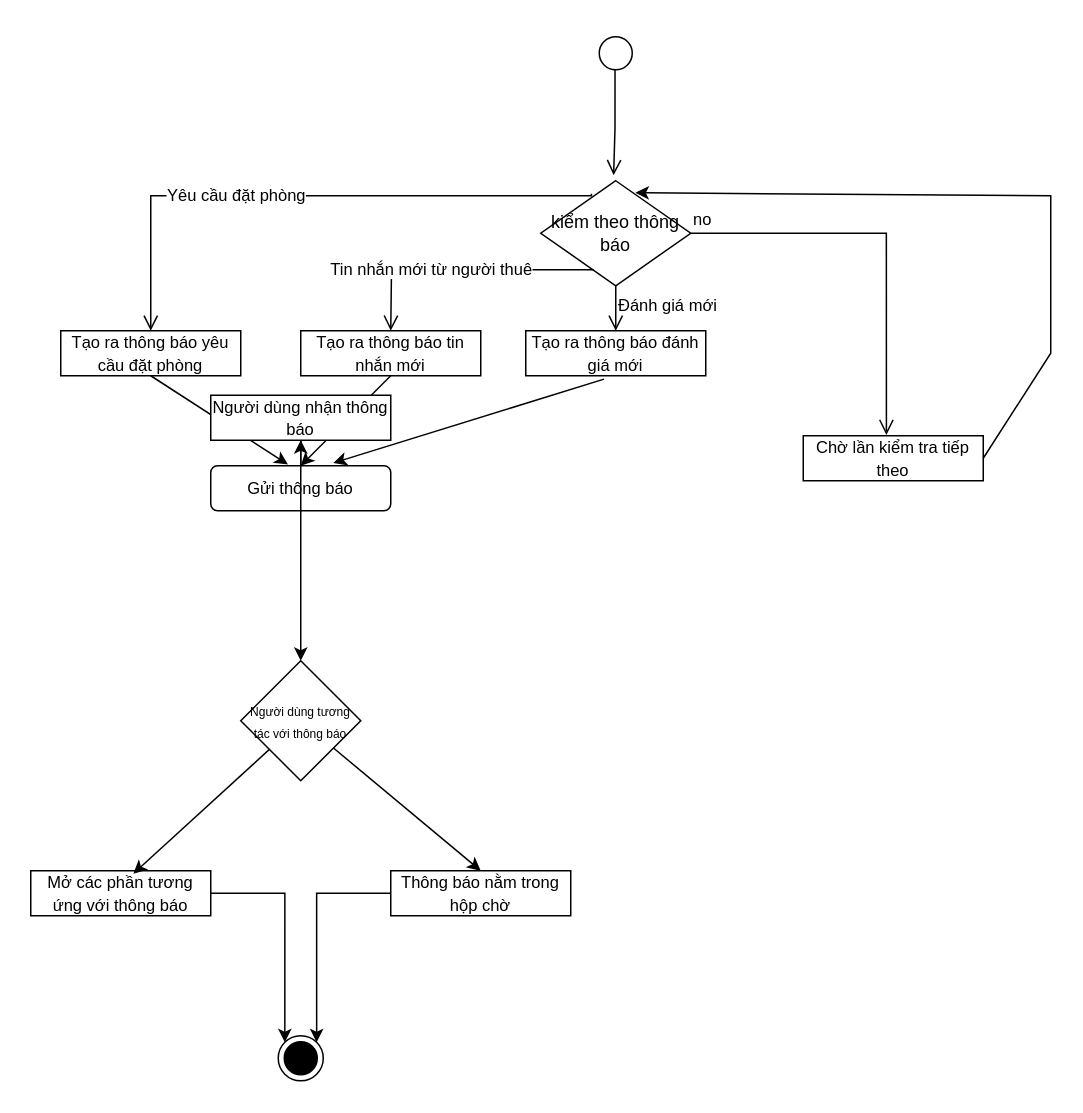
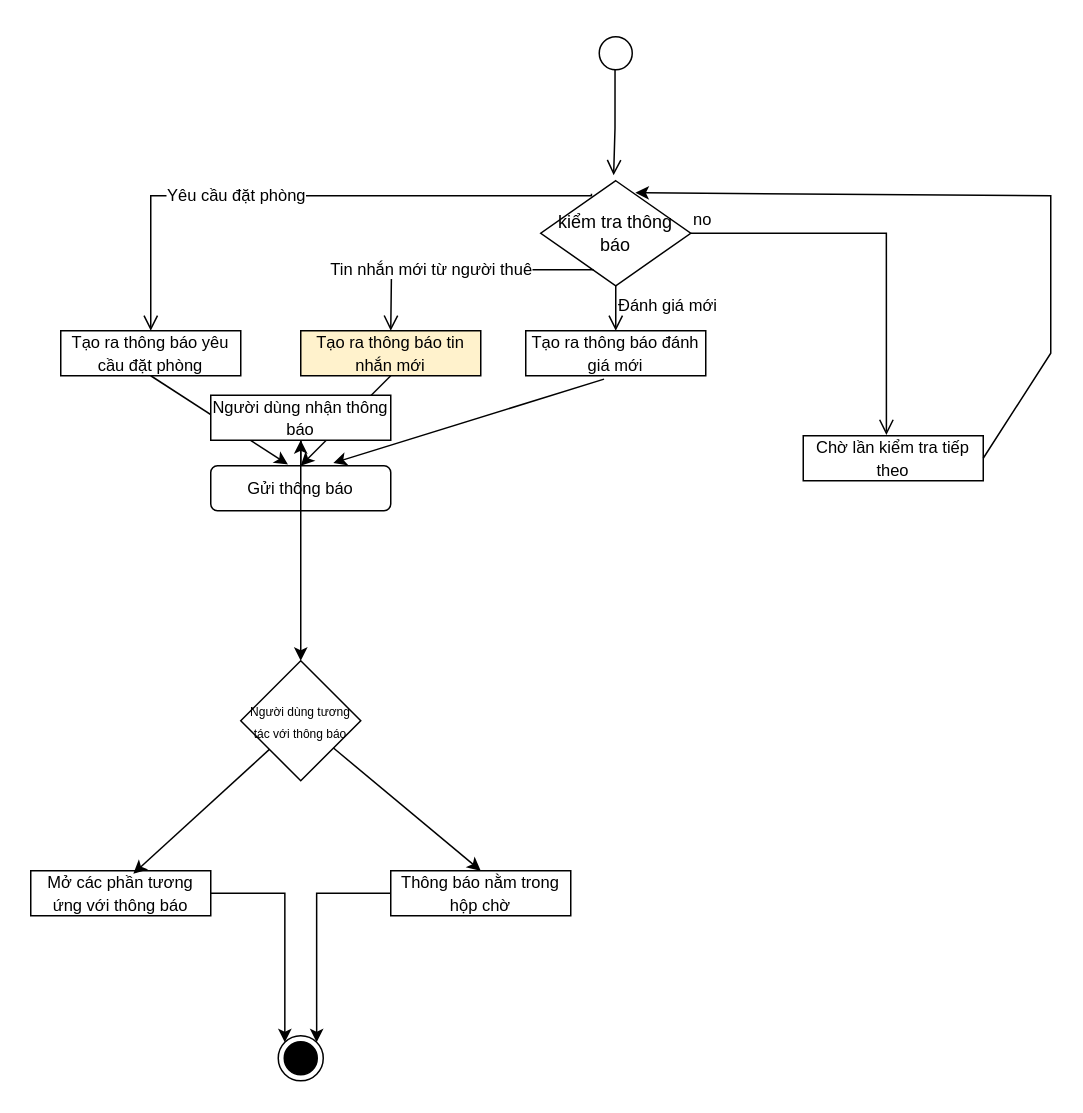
(616, 233) -> (616, 233)
(391, 353) -> (391, 353)
